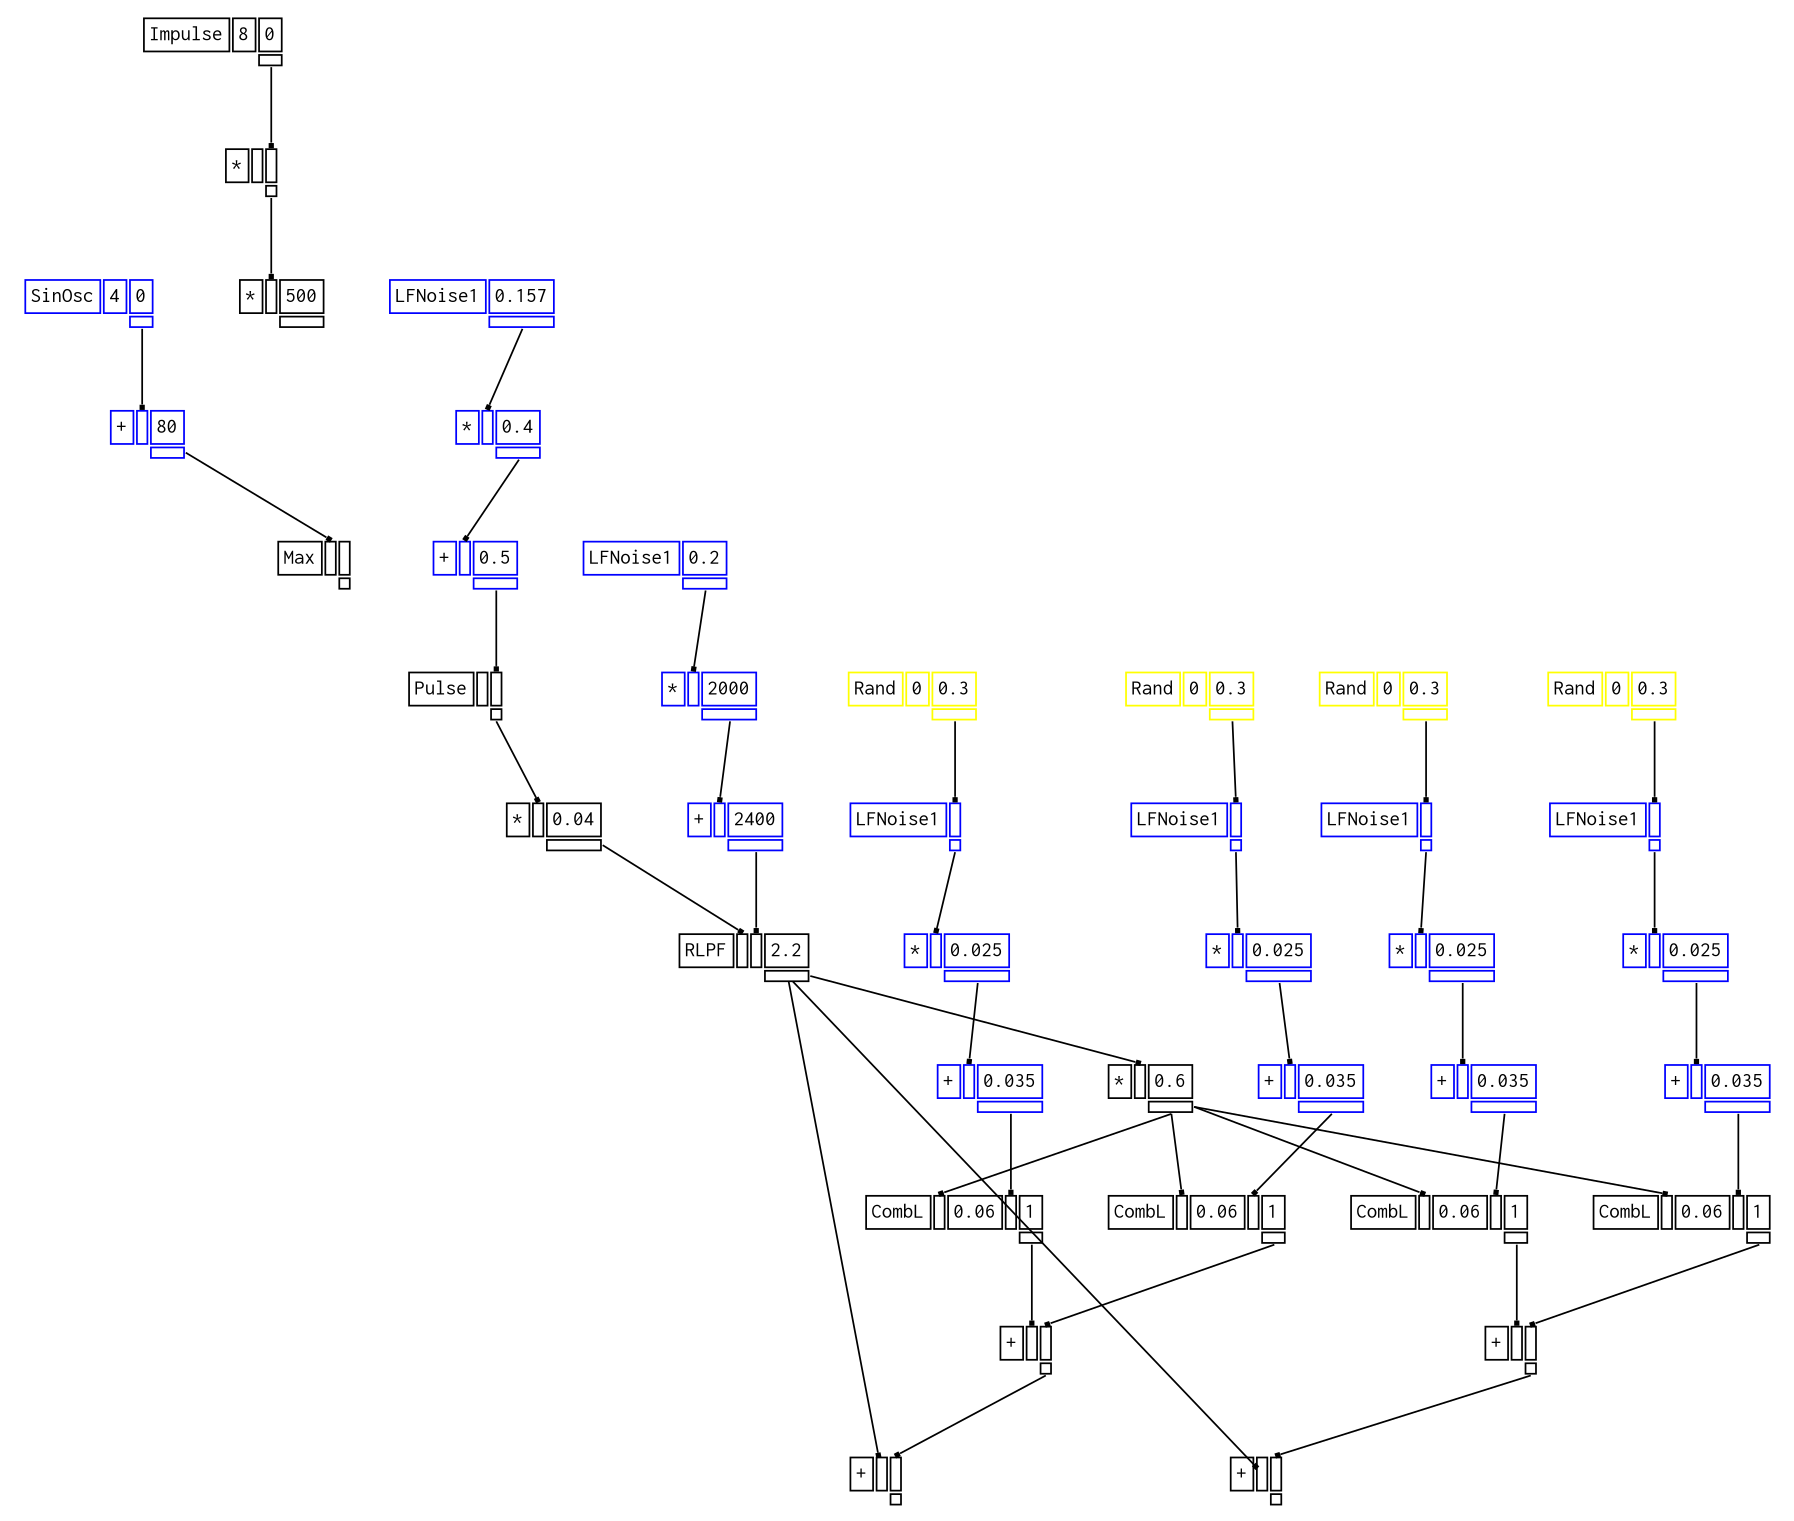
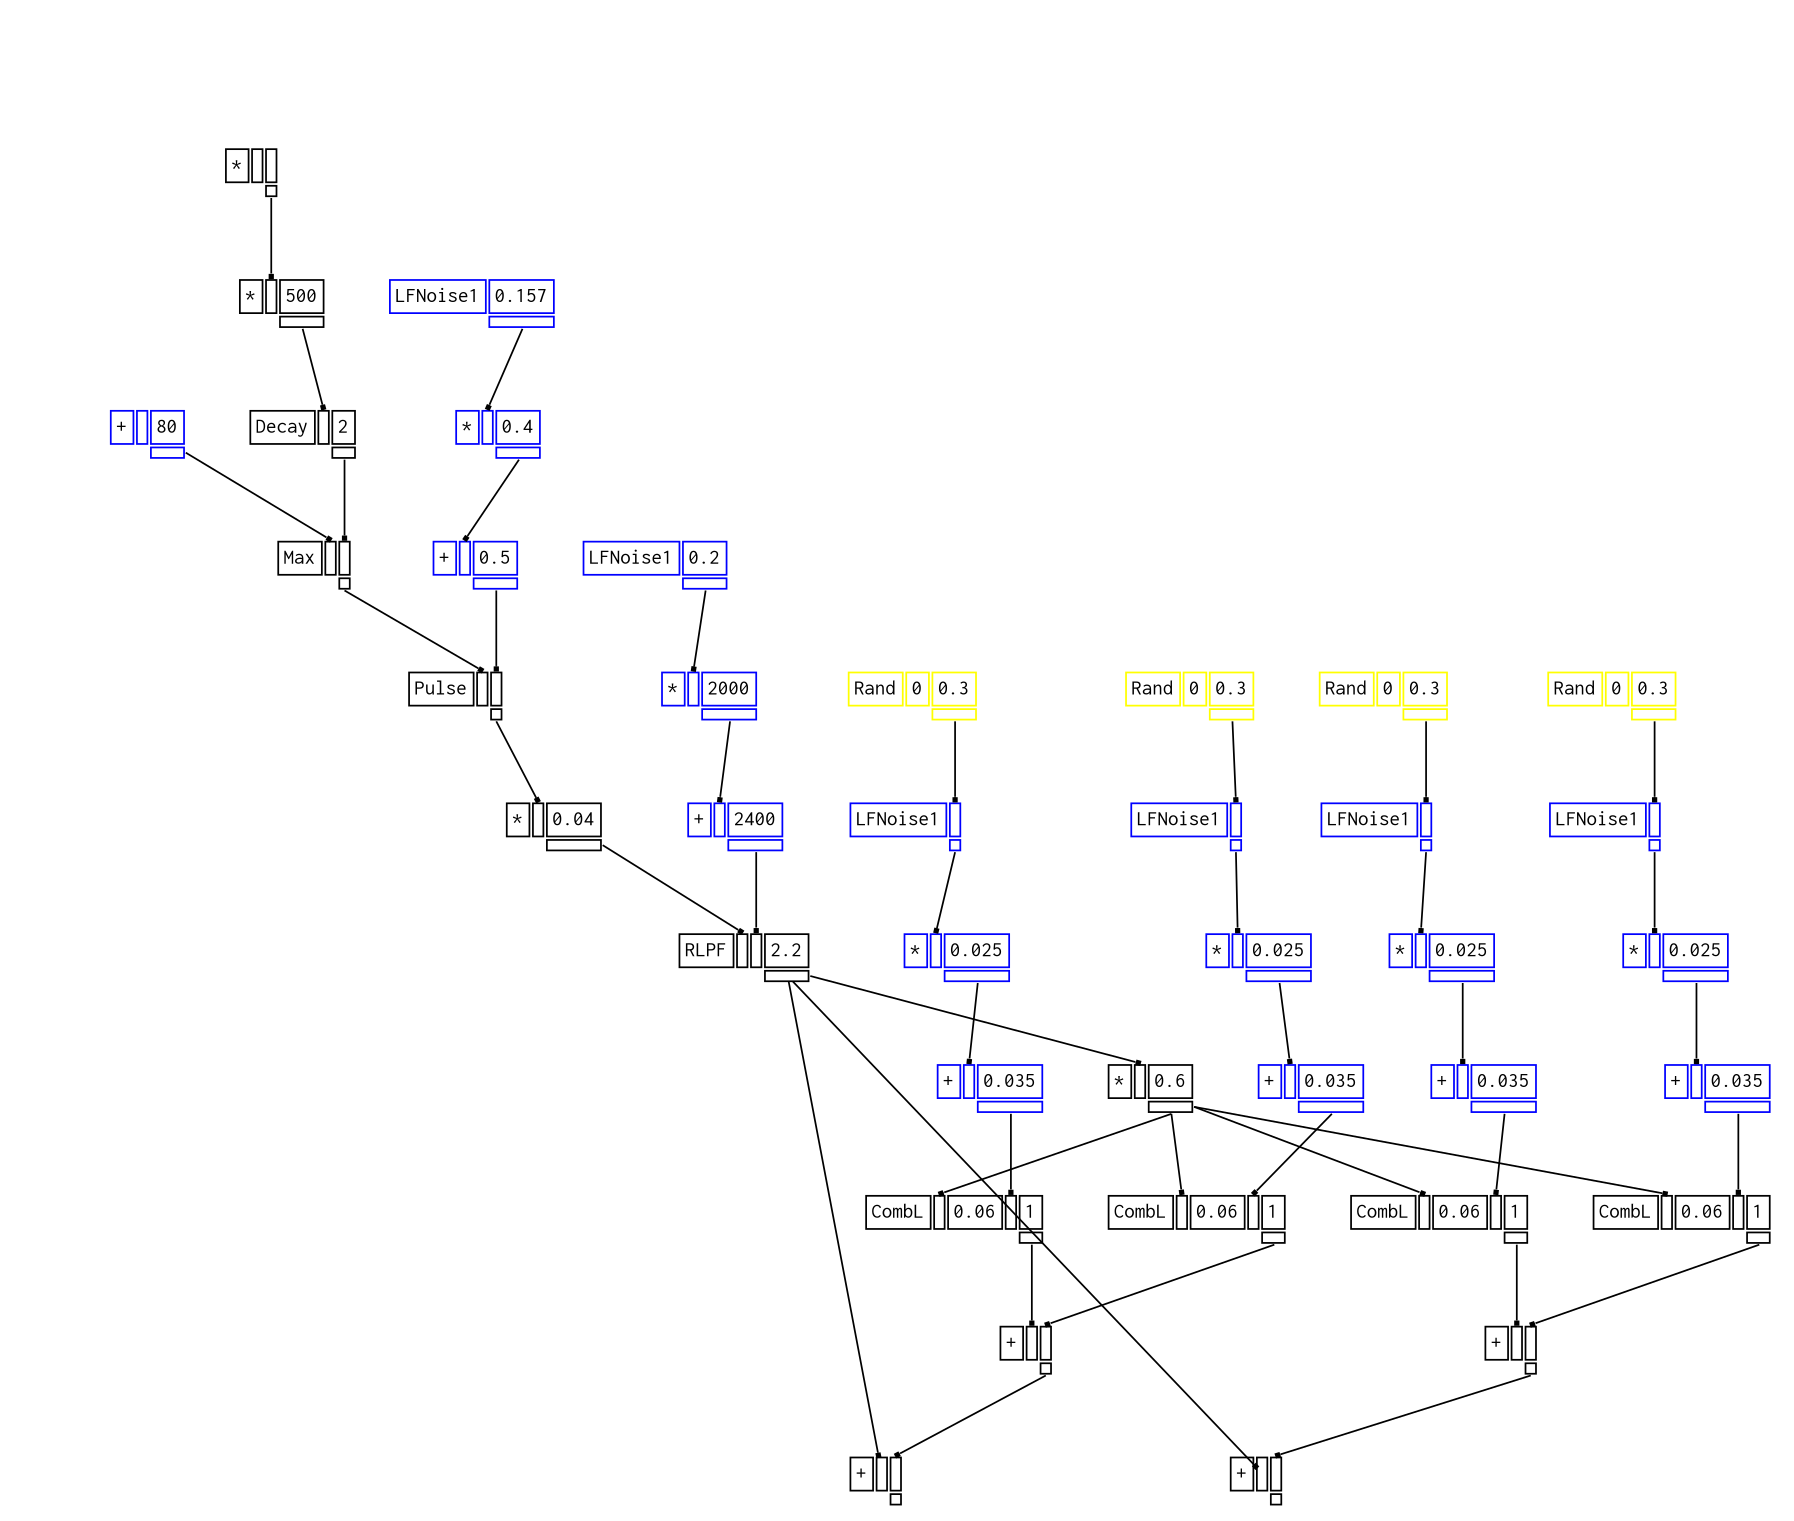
(212, 41) -> none
(88, 303) -> none
none -> (303, 433)
none -> (411, 629)
